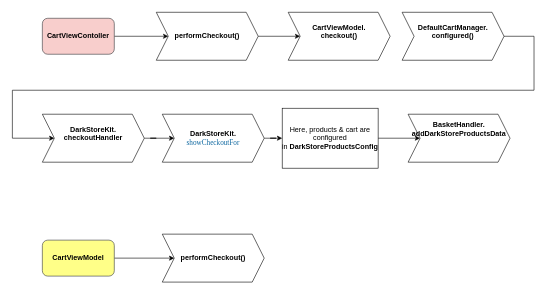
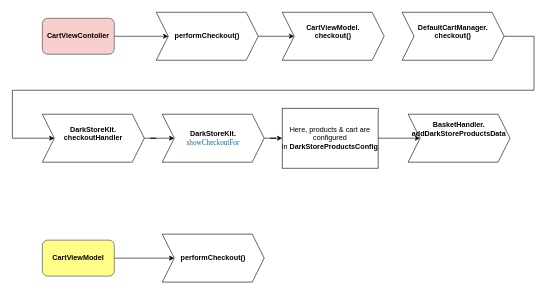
(339, 36) -> (333, 36)
(453, 36) -> (453, 36)
